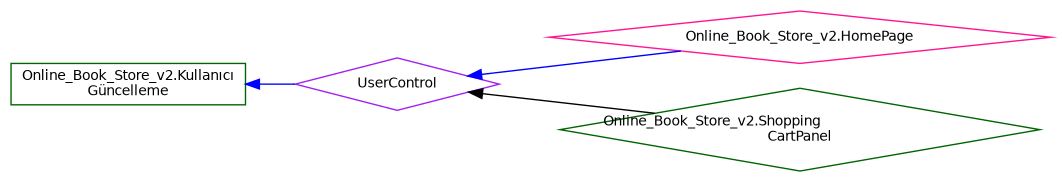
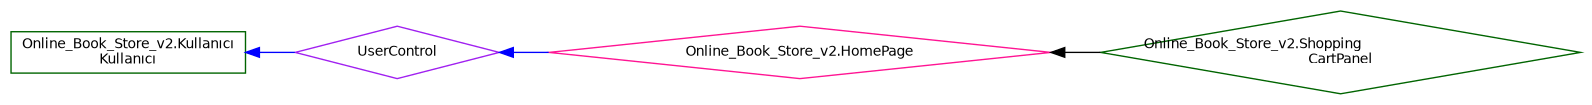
(128, 84) -> (128, 52)
(569, 104) -> (1083, 52)
